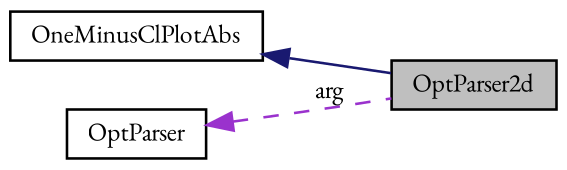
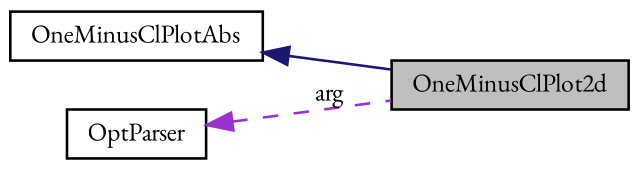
(474, 85) -> (510, 85)
